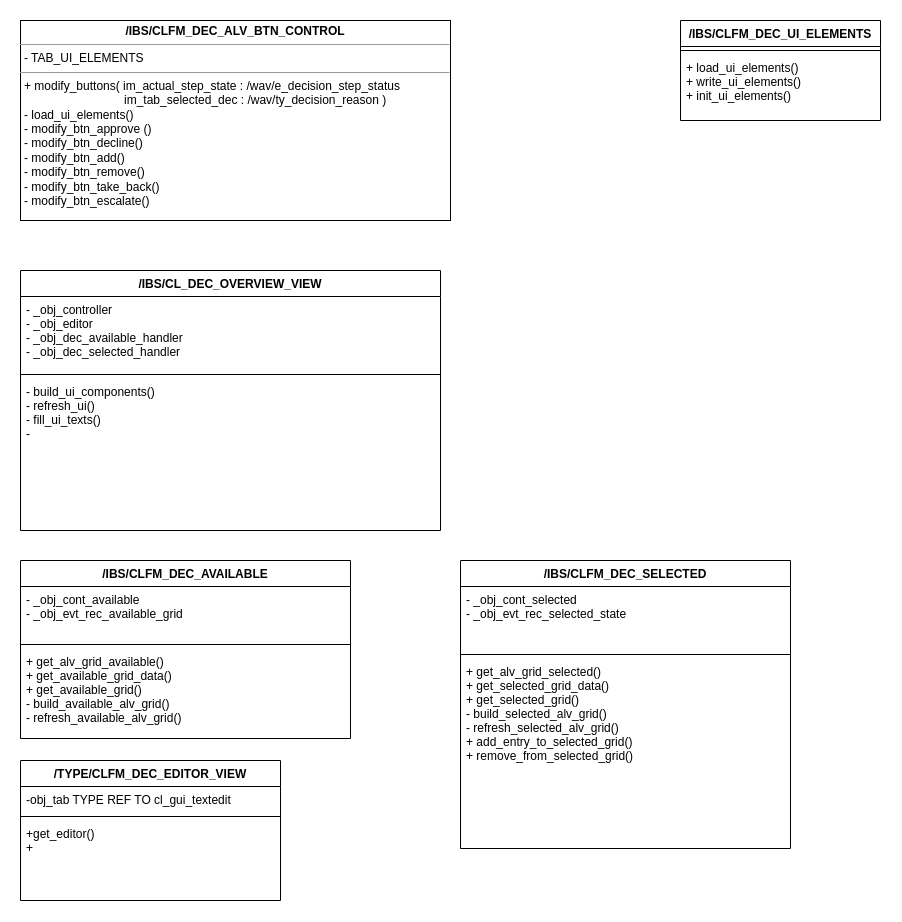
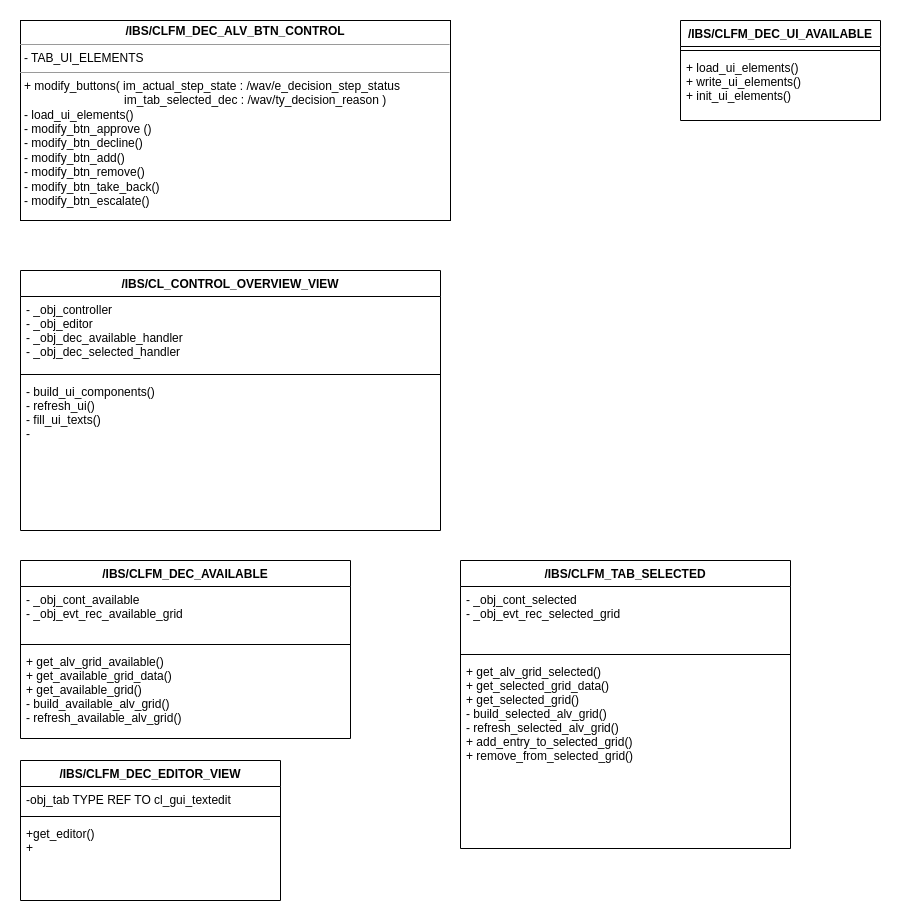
(780, 34) -> (780, 34)
(230, 284) -> (230, 284)
(625, 574) -> (625, 574)
(530, 600) -> (530, 600)
(150, 774) -> (150, 774)
